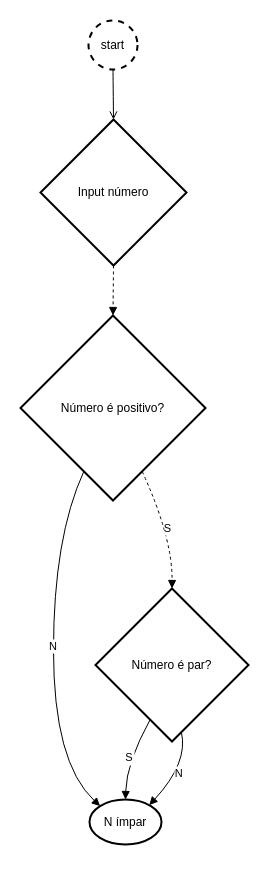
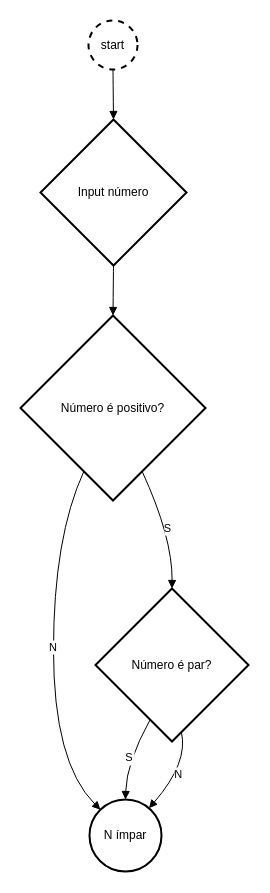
(113, 112) -> (113, 110)
(113, 288) -> (113, 288)
(163, 525) -> (163, 525)
(126, 822) -> (126, 836)
